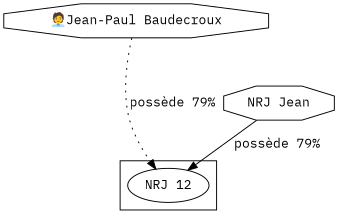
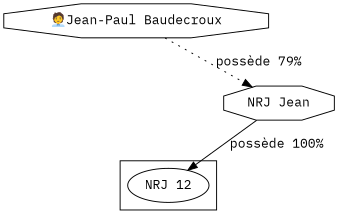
(126, 102) -> (204, 60)
(277, 144) -> (277, 144)
